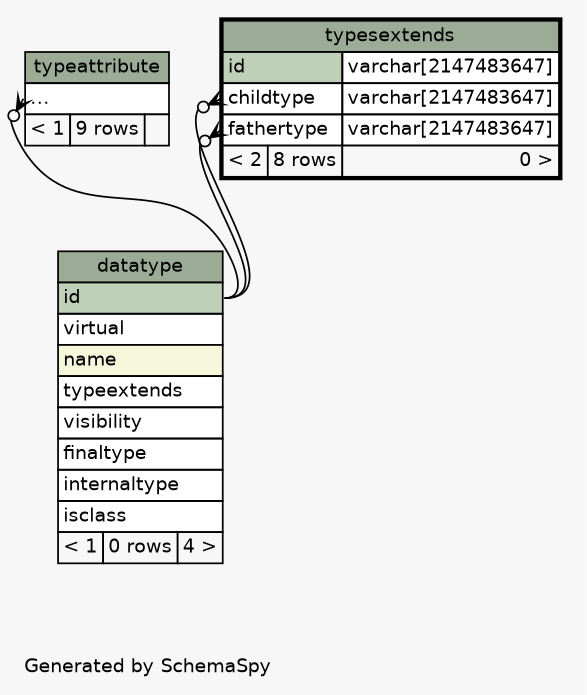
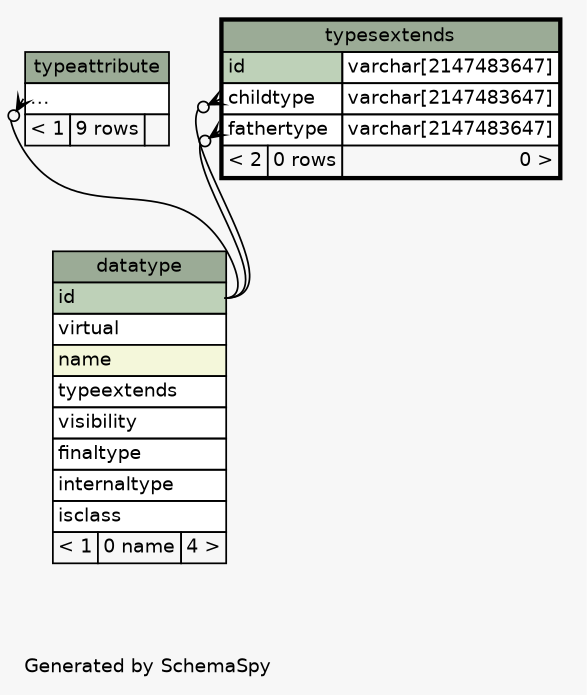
(305, 160) -> (305, 160)
(140, 547) -> (140, 547)
